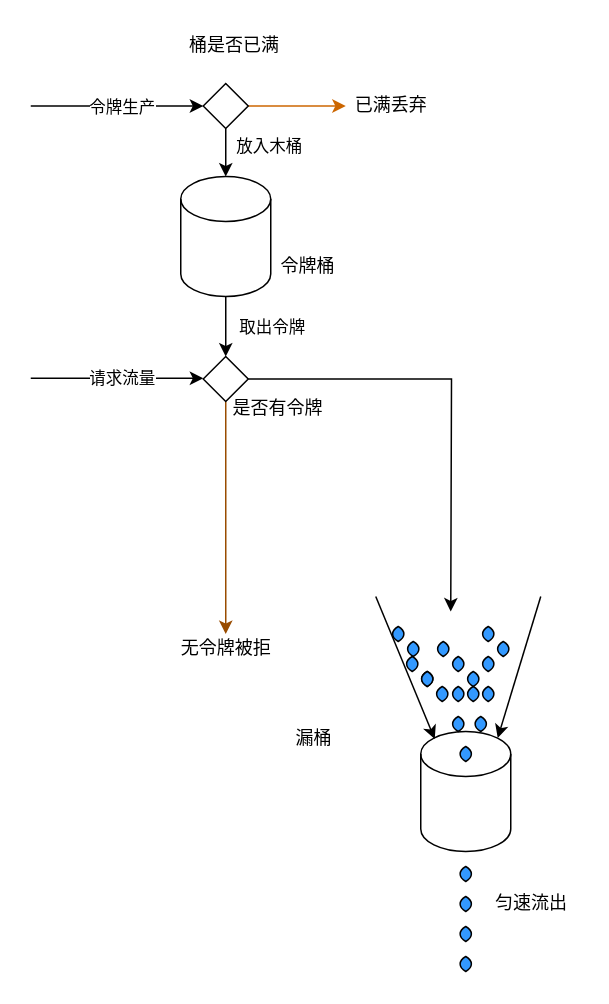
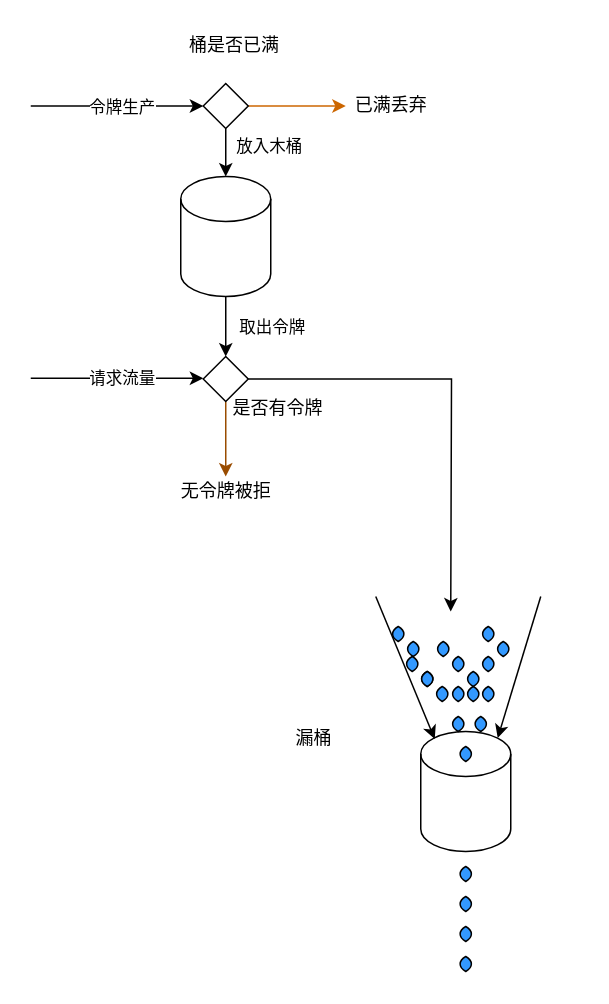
(308, 266) -> none
(226, 649) -> (226, 491)
(532, 904) -> none
